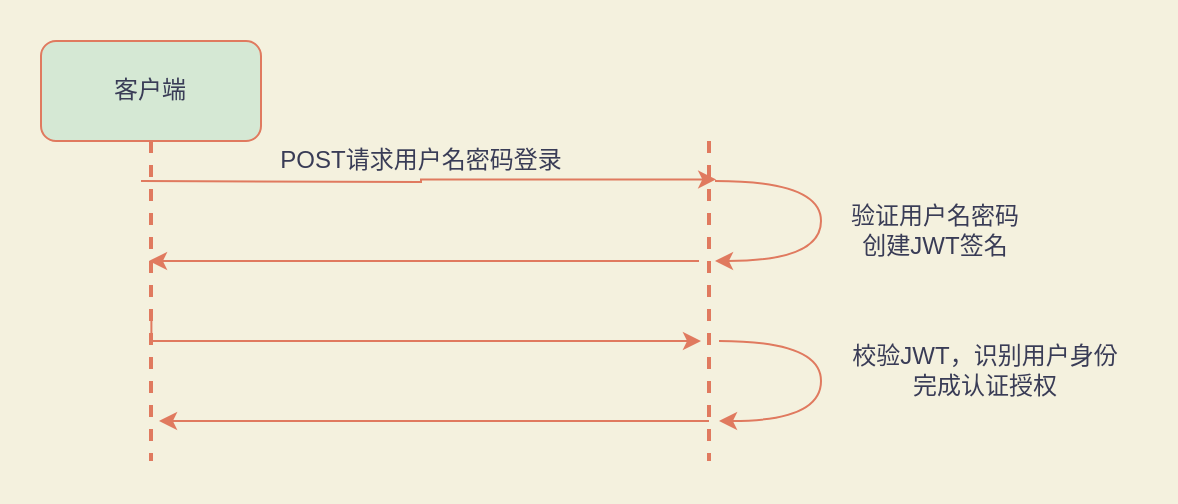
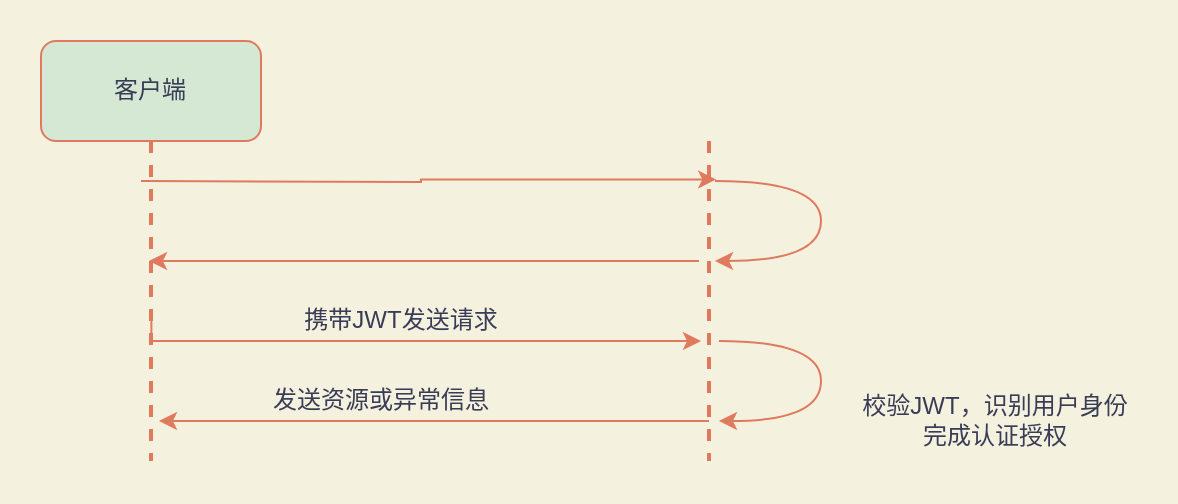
(421, 161) -> none
(935, 231) -> none
none -> (401, 321)
(985, 371) -> (995, 421)
none -> (381, 401)
